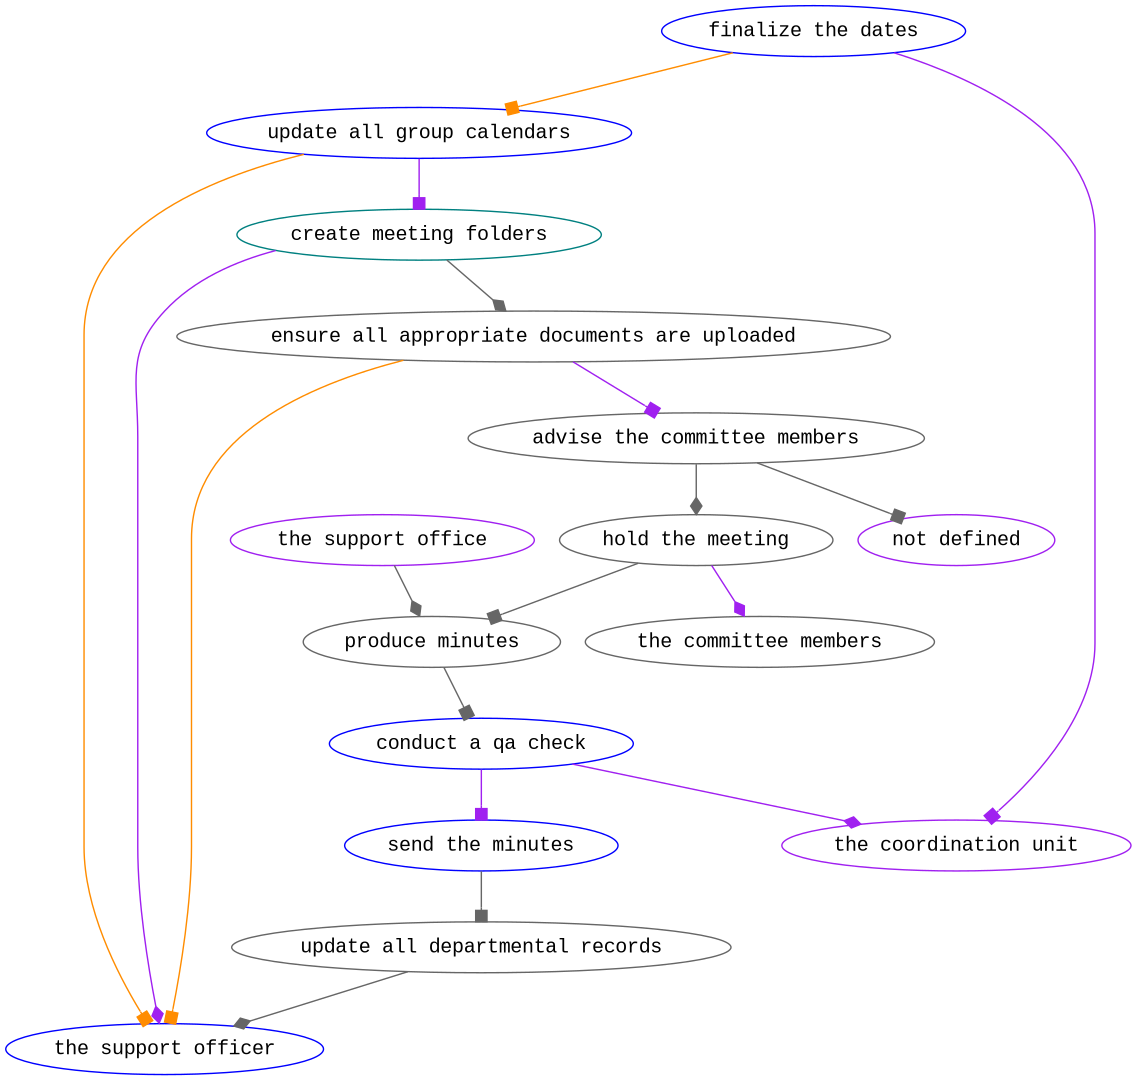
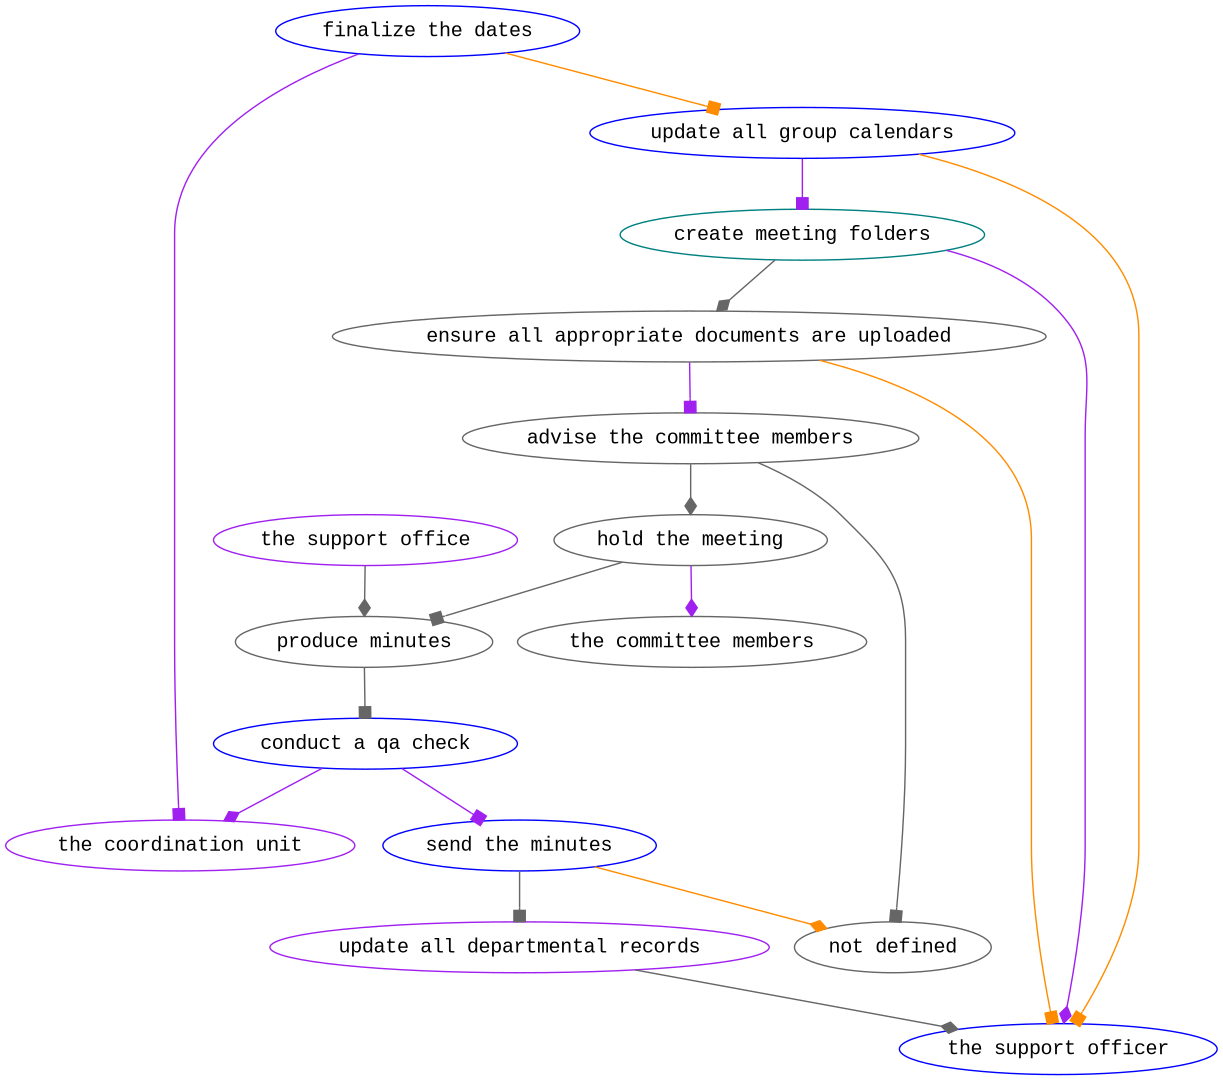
(956, 540) -> (893, 947)
none -> (702, 895)
(481, 947) -> (520, 947)
